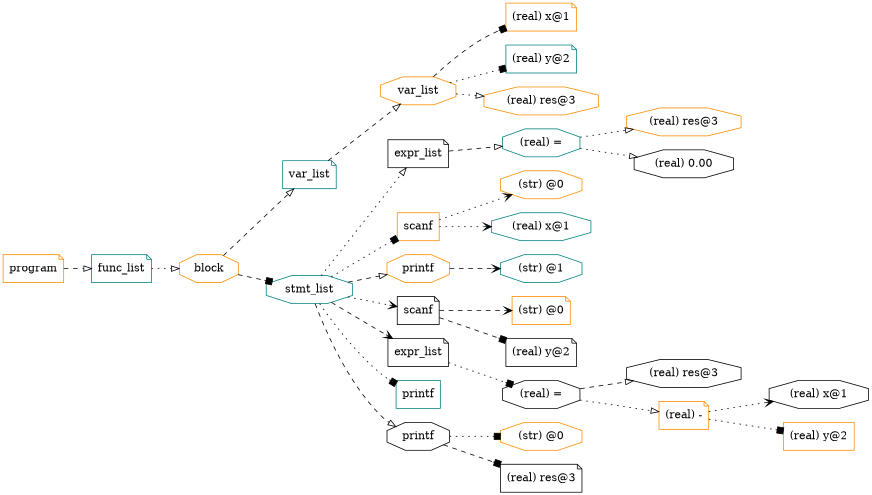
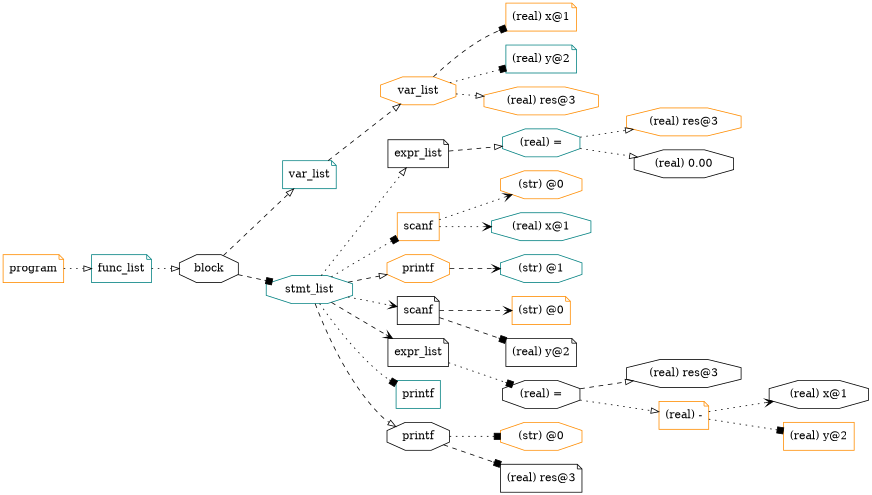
(74, 269) -> (74, 269)
(209, 269) -> (209, 269)
